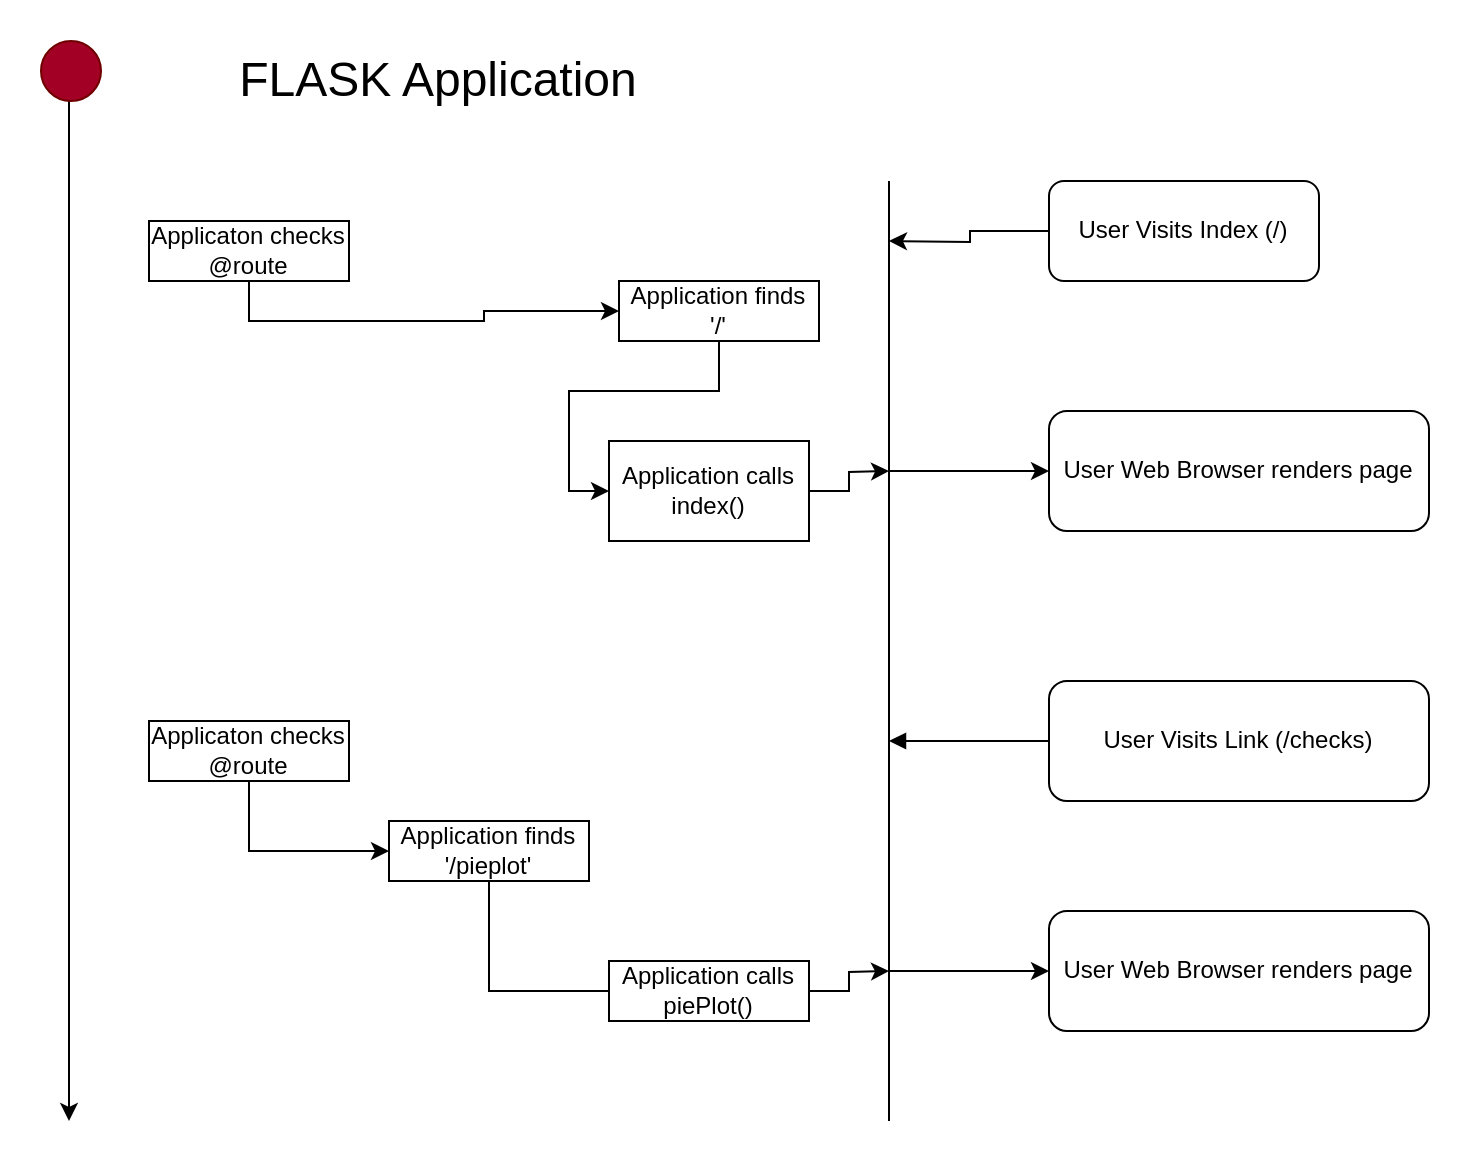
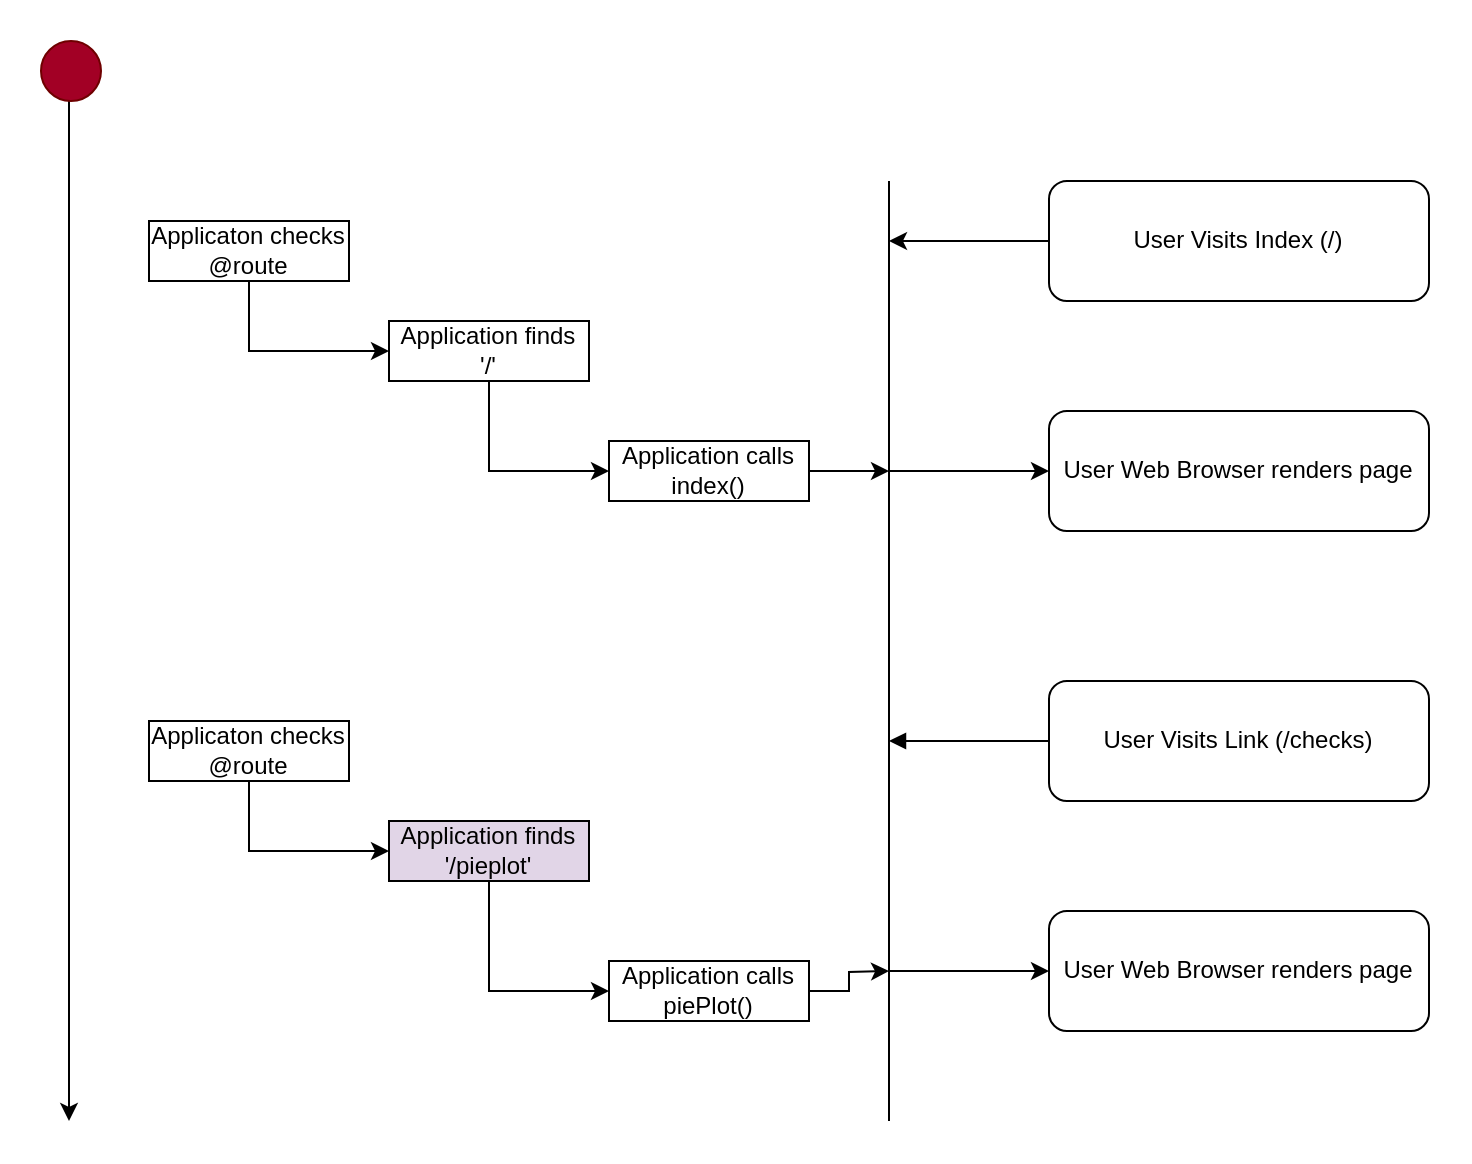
(439, 81) -> none
(1184, 231) -> (1239, 241)
(719, 311) -> (489, 351)
(709, 491) -> (709, 471)
(489, 851) -> (489, 851)
(599, 991) -> (594, 991)
